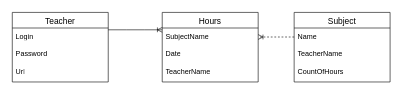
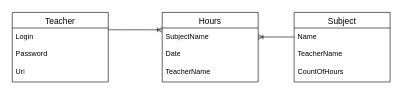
(276, 37) -> (276, 37)
